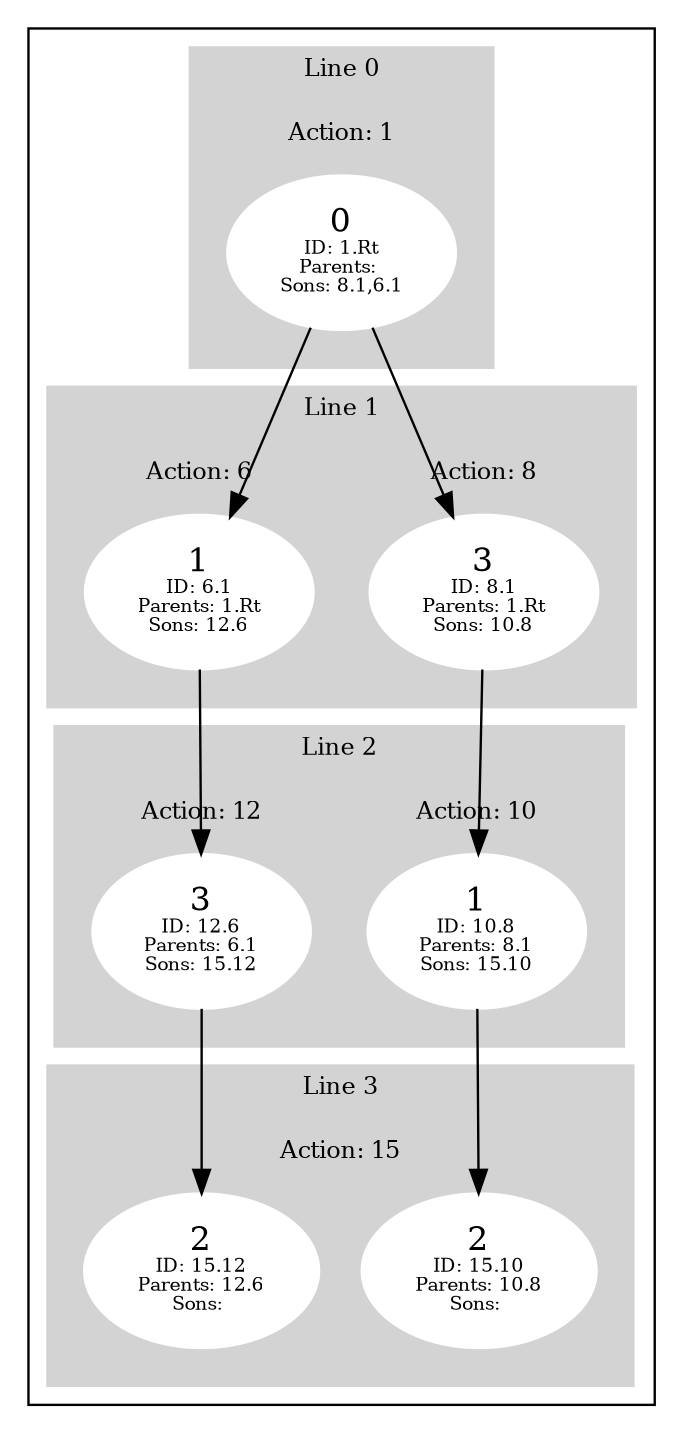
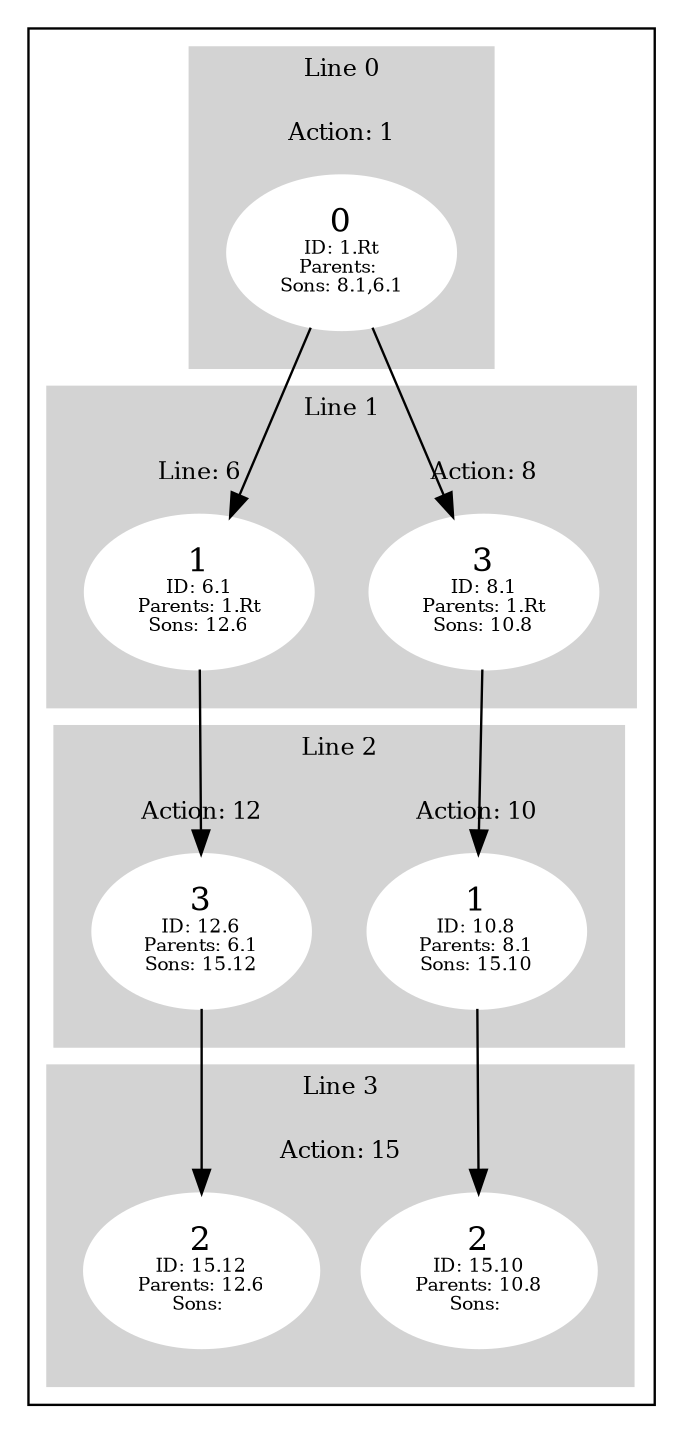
(199, 473) -> (199, 473)
